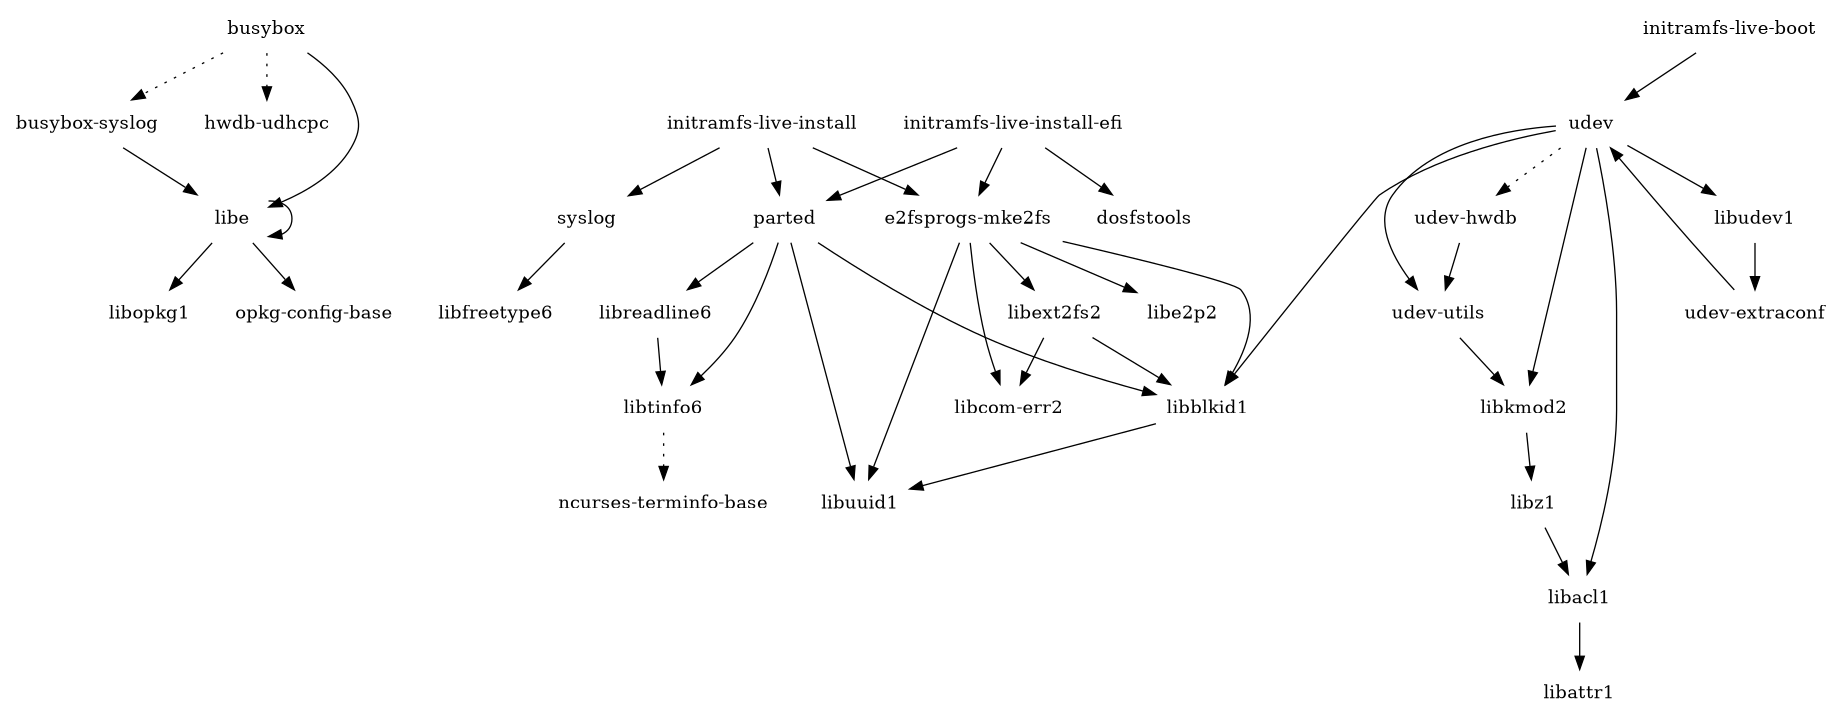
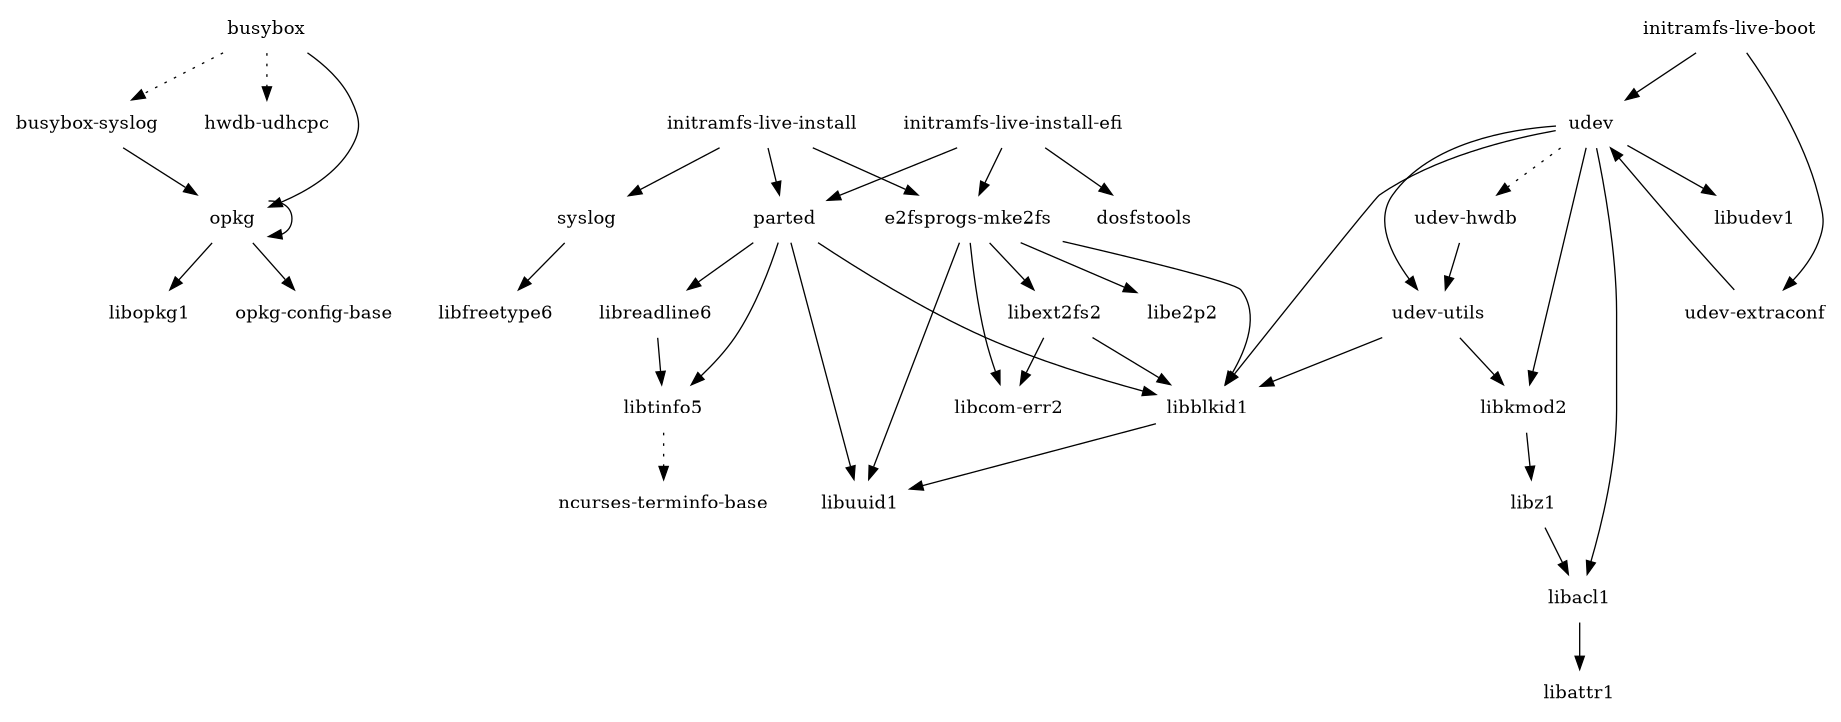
(233, 219) -> (233, 219)
(1755, 260) -> (1808, 164)
none -> (1327, 359)
(664, 409) -> (664, 409)
